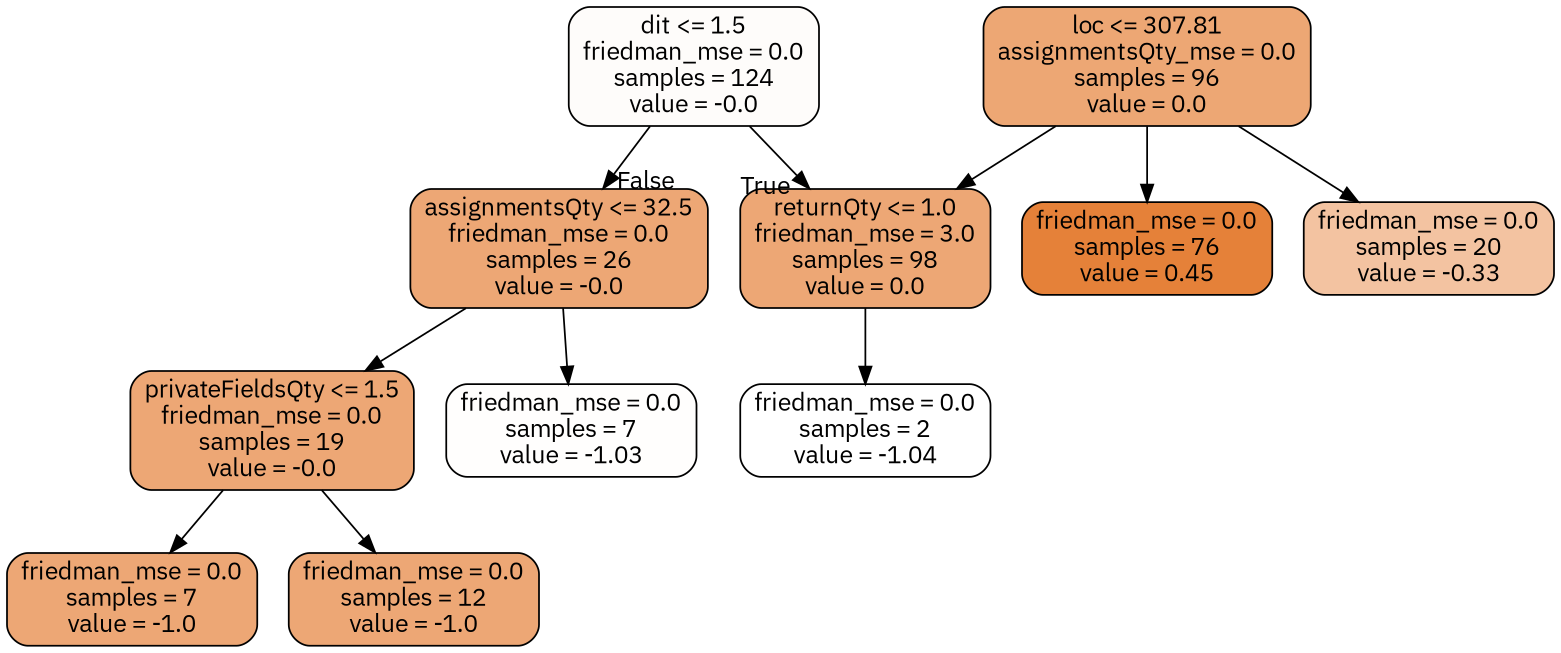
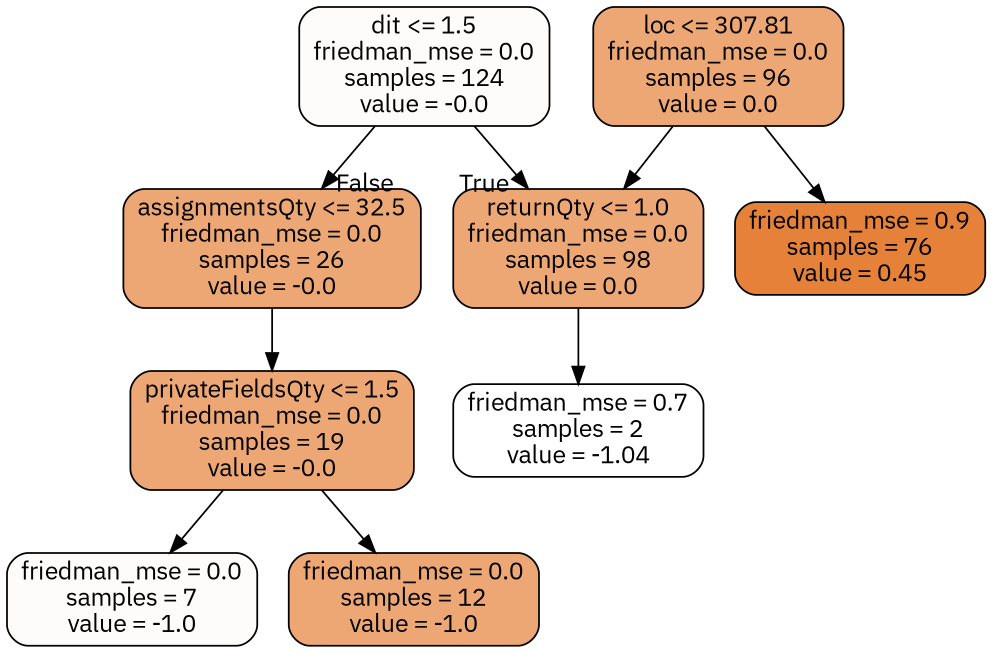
(1147, 66) -> (718, 66)
(865, 248) -> (578, 248)
(1147, 248) -> (860, 248)
(1429, 248) -> none
(571, 430) -> none
(865, 430) -> (578, 430)
(132, 599) -> (132, 599)
